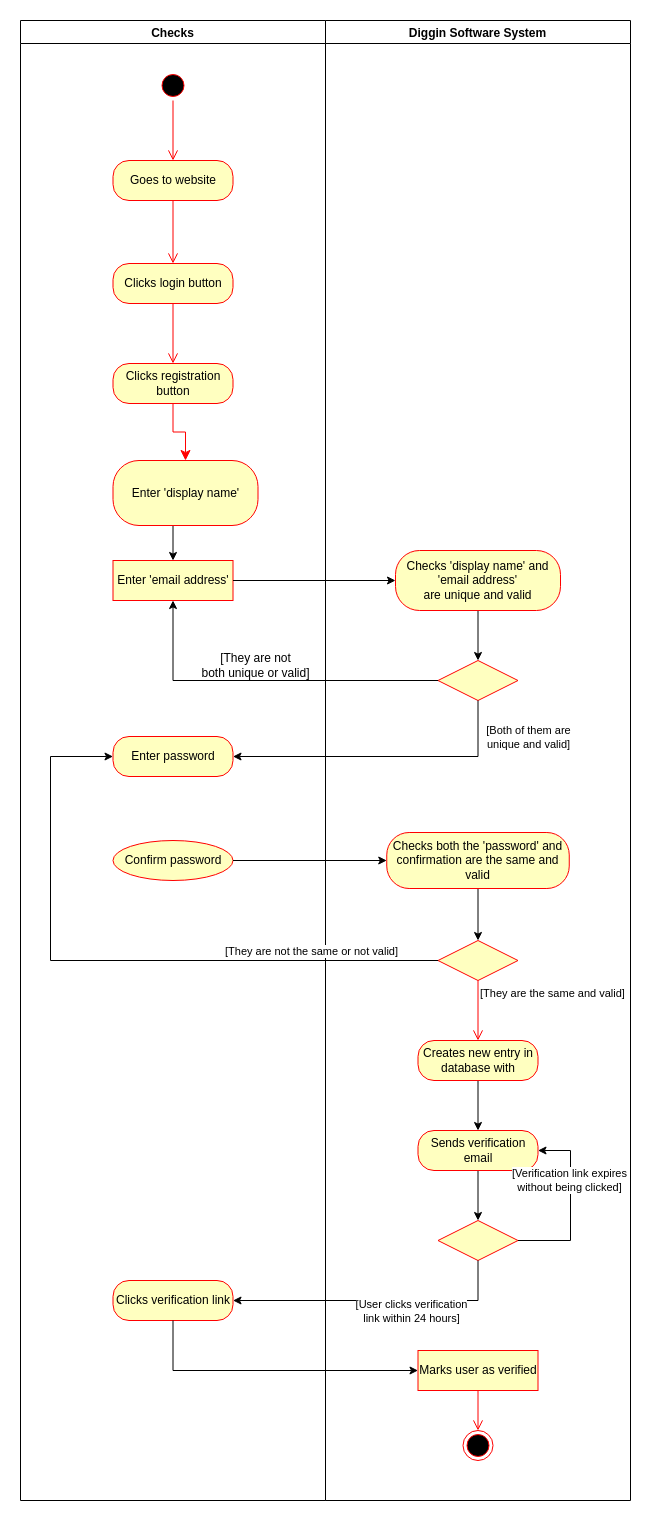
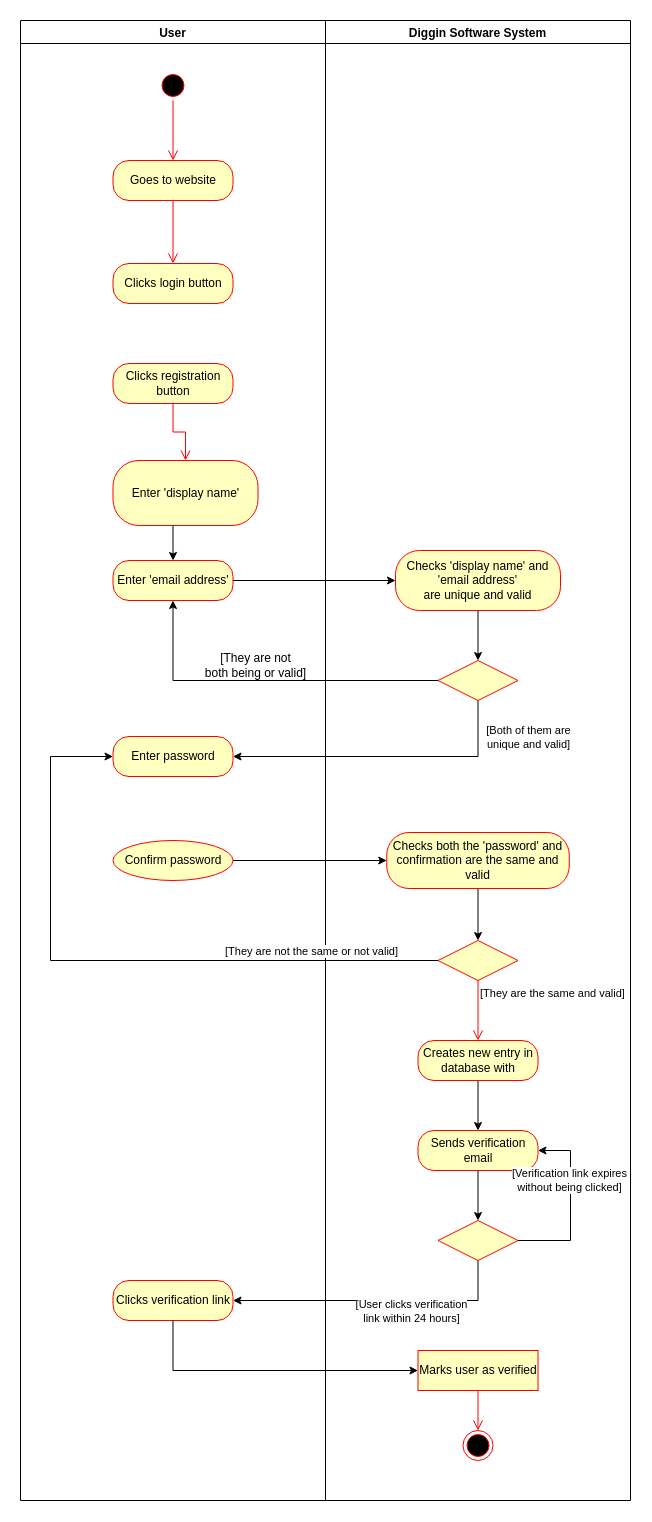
(173, 33) -> (173, 33)
(173, 332) -> none
(186, 451) -> (186, 453)
(173, 581) -> (173, 581)
(256, 666) -> (256, 666)
